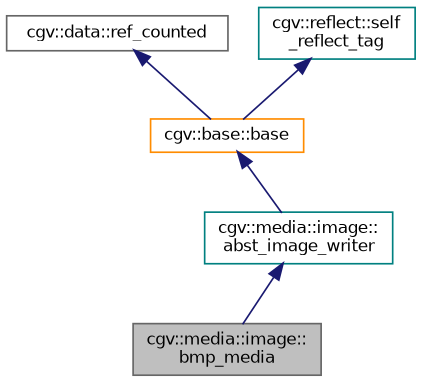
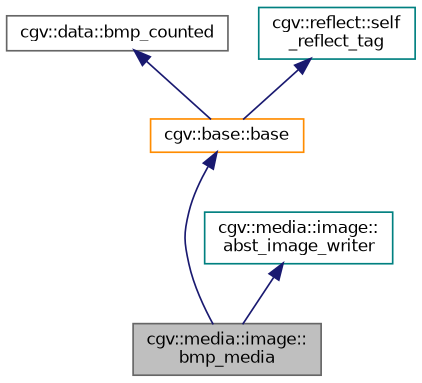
(117, 33) -> (117, 33)
(265, 189) -> (186, 246)
